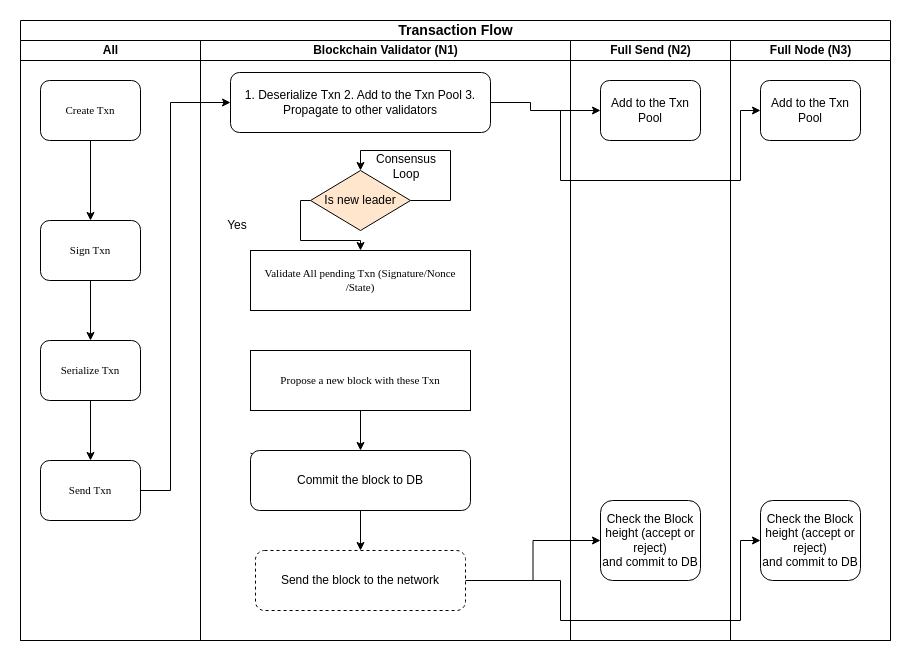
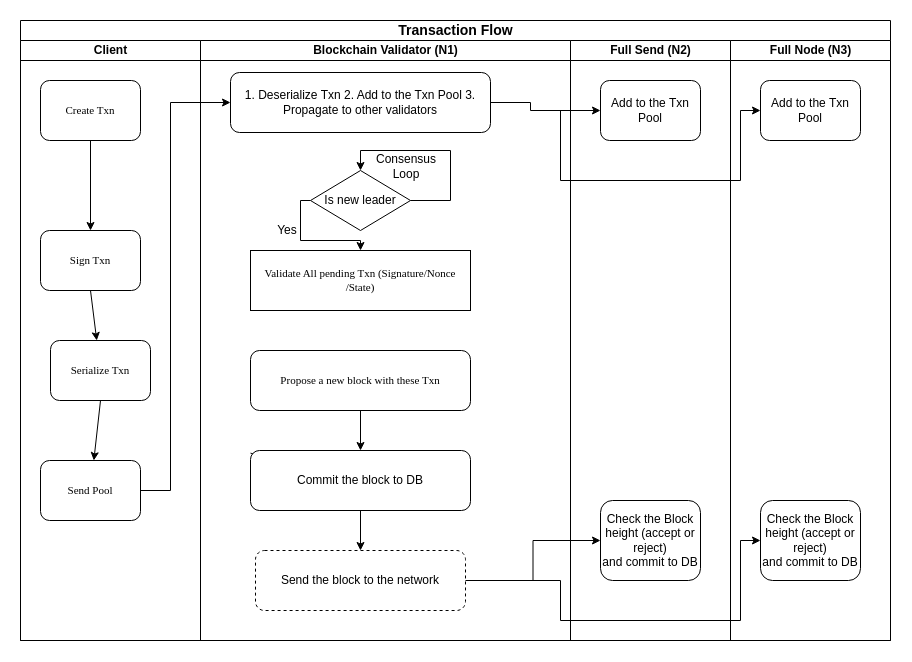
(111, 51) -> (111, 51)
(361, 201) -> (361, 201)
(238, 226) -> (288, 231)
(91, 251) -> (91, 261)
(91, 371) -> (101, 371)
(361, 381) -> (361, 381)
(91, 491) -> (91, 491)
